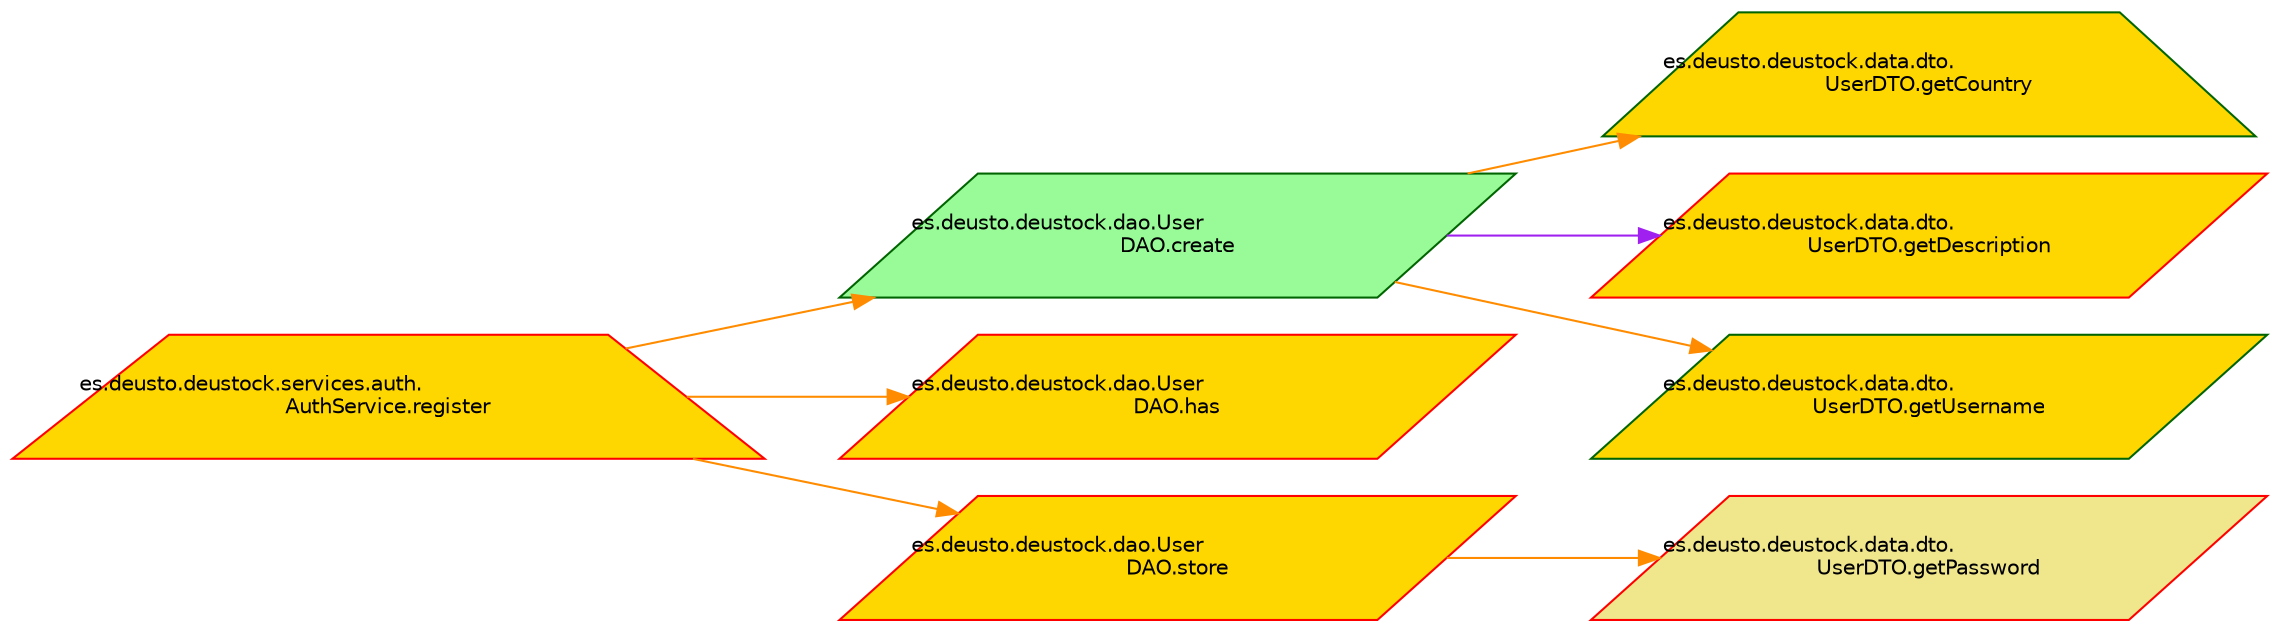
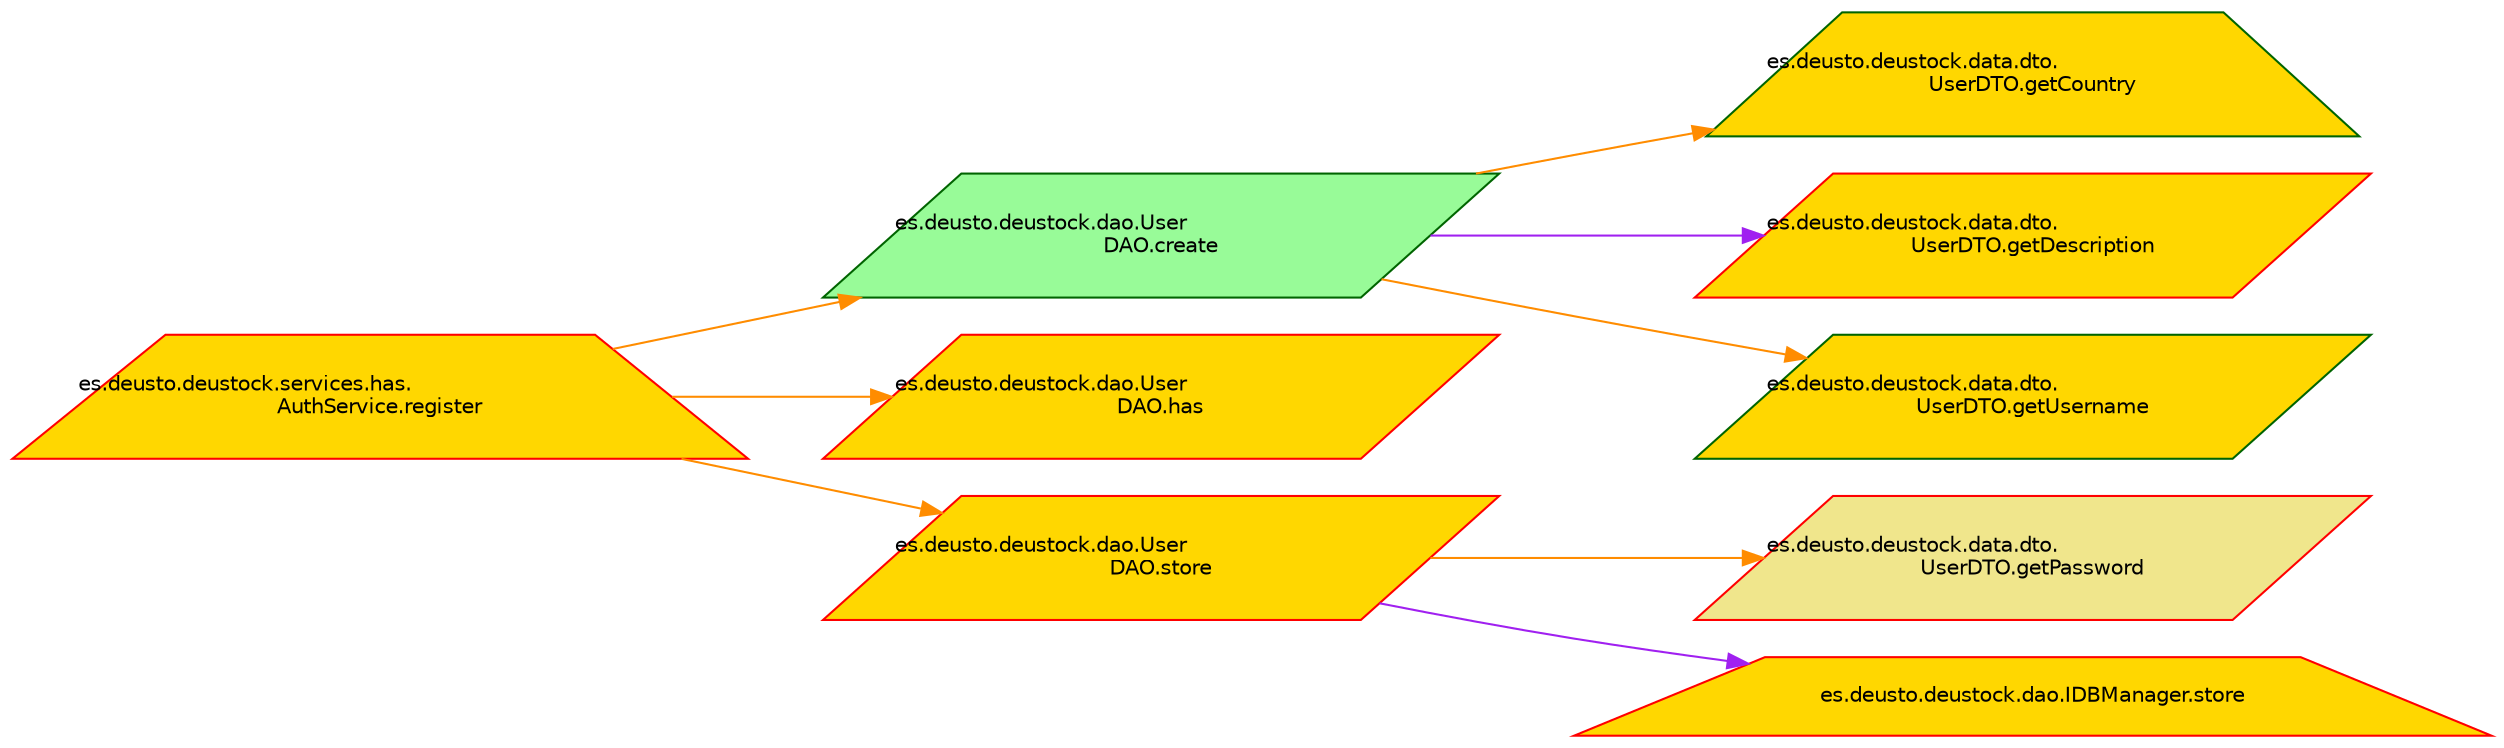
(389, 397) -> (380, 397)
none -> (2033, 696)
